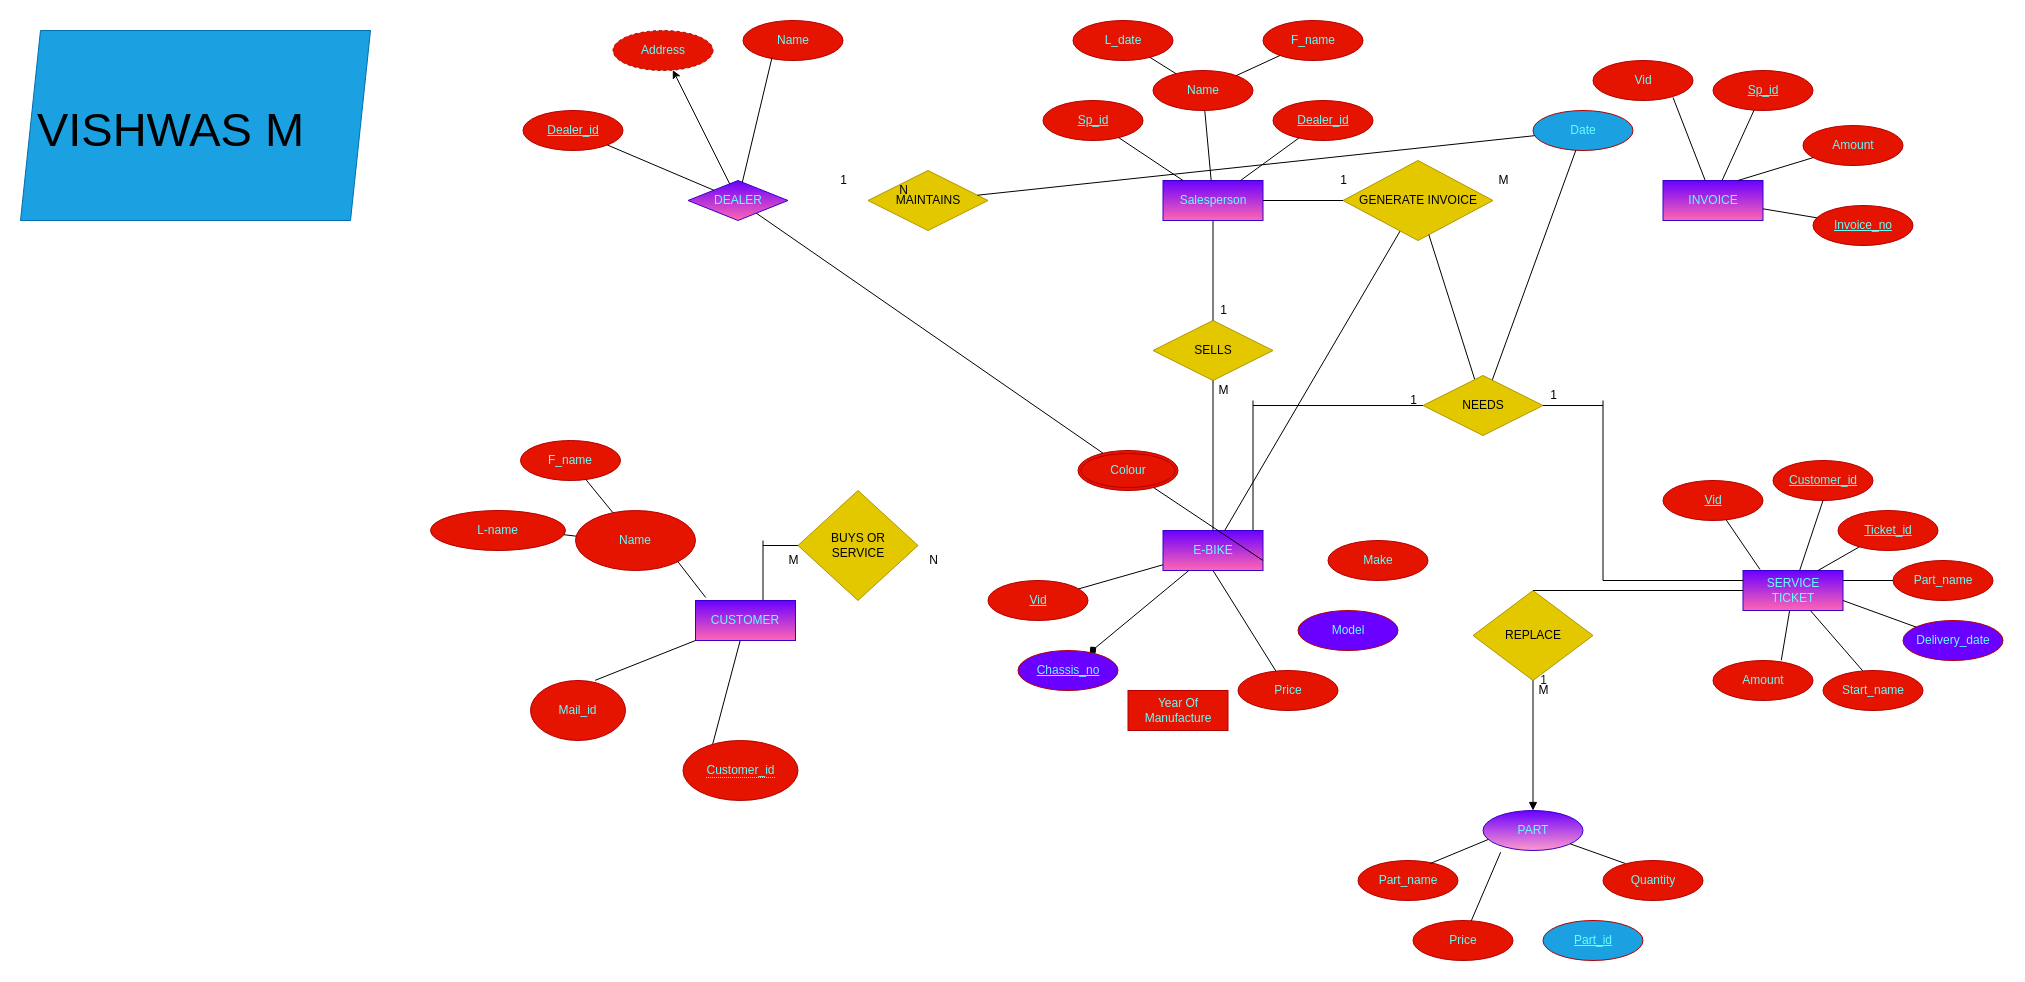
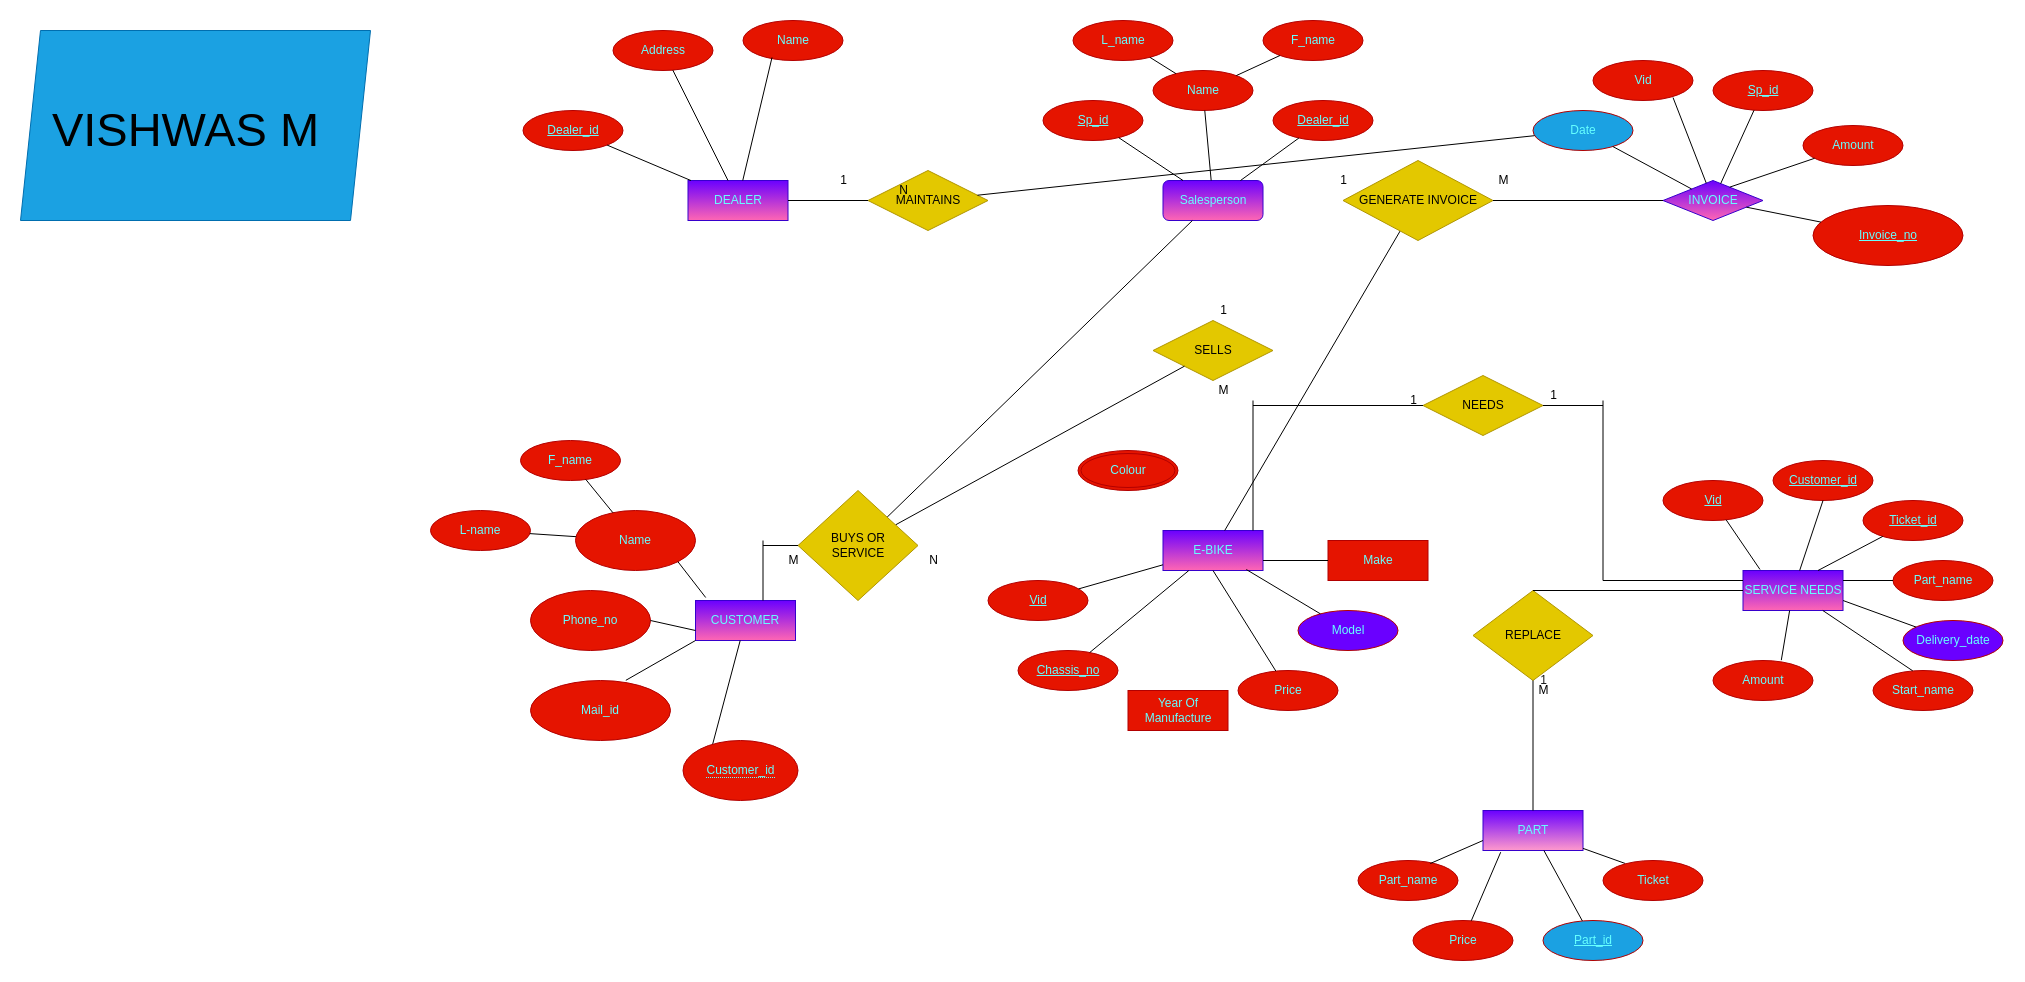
(1124, 41) -> (1124, 41)
(663, 51) -> (663, 51)
(676, 77) -> (675, 74)
(171, 131) -> (186, 131)
(738, 201) -> (738, 201)
(1213, 201) -> (1213, 201)
(1303, 201) -> (1040, 369)
(1713, 201) -> (1713, 201)
(1863, 226) -> (1888, 236)
(1534, 265) -> (1652, 168)
(1213, 271) -> none
(1452, 307) -> (1578, 201)
(929, 333) -> (828, 201)
(1213, 456) -> (1040, 445)
(1209, 524) -> (1295, 561)
(498, 531) -> (481, 531)
(1888, 531) -> (1913, 521)
(1378, 561) -> (1378, 561)
(1794, 591) -> (1794, 591)
none -> (1283, 592)
none -> (591, 621)
none -> (673, 626)
(1096, 647) -> (1094, 649)
(1068, 671) -> (1068, 671)
(1873, 691) -> (1923, 691)
(578, 711) -> (601, 711)
(1533, 801) -> (1533, 804)
(1533, 831) -> (1533, 831)
(1654, 881) -> (1654, 881)
none -> (1563, 886)
